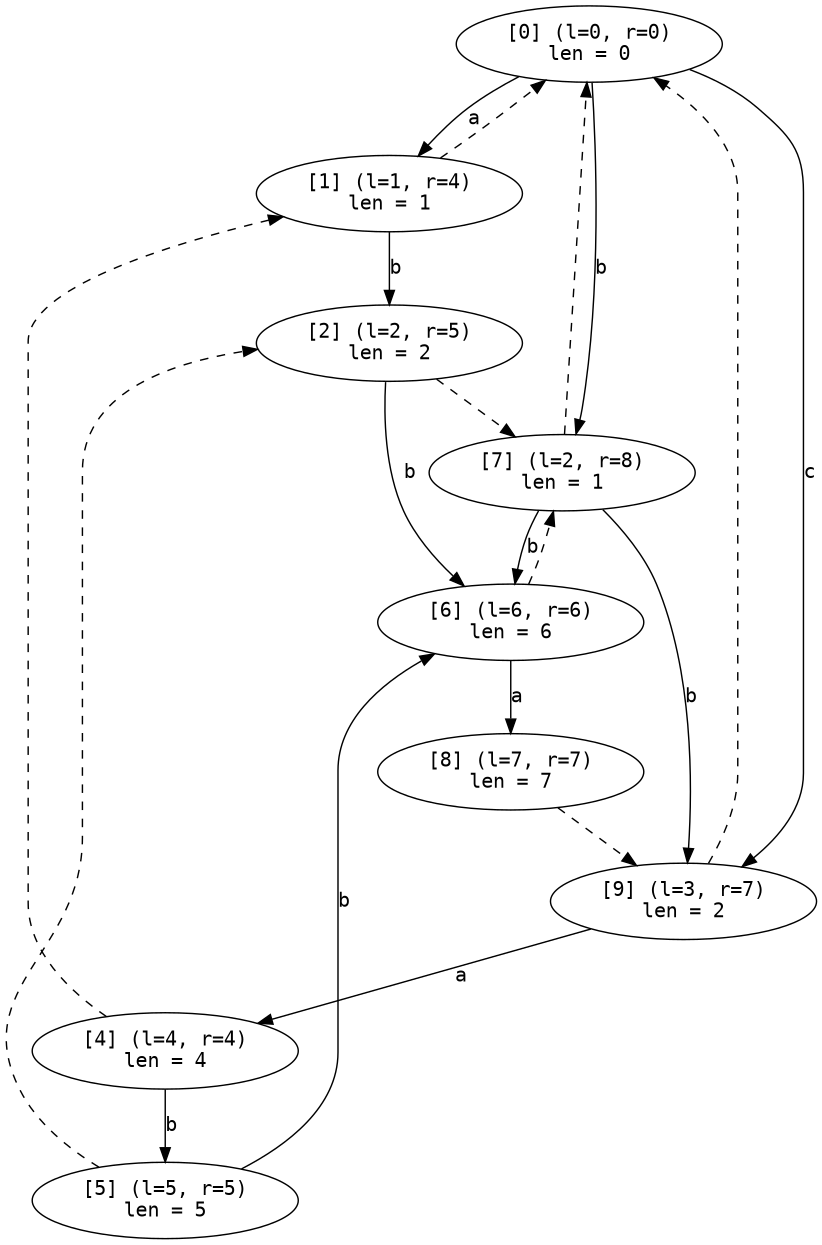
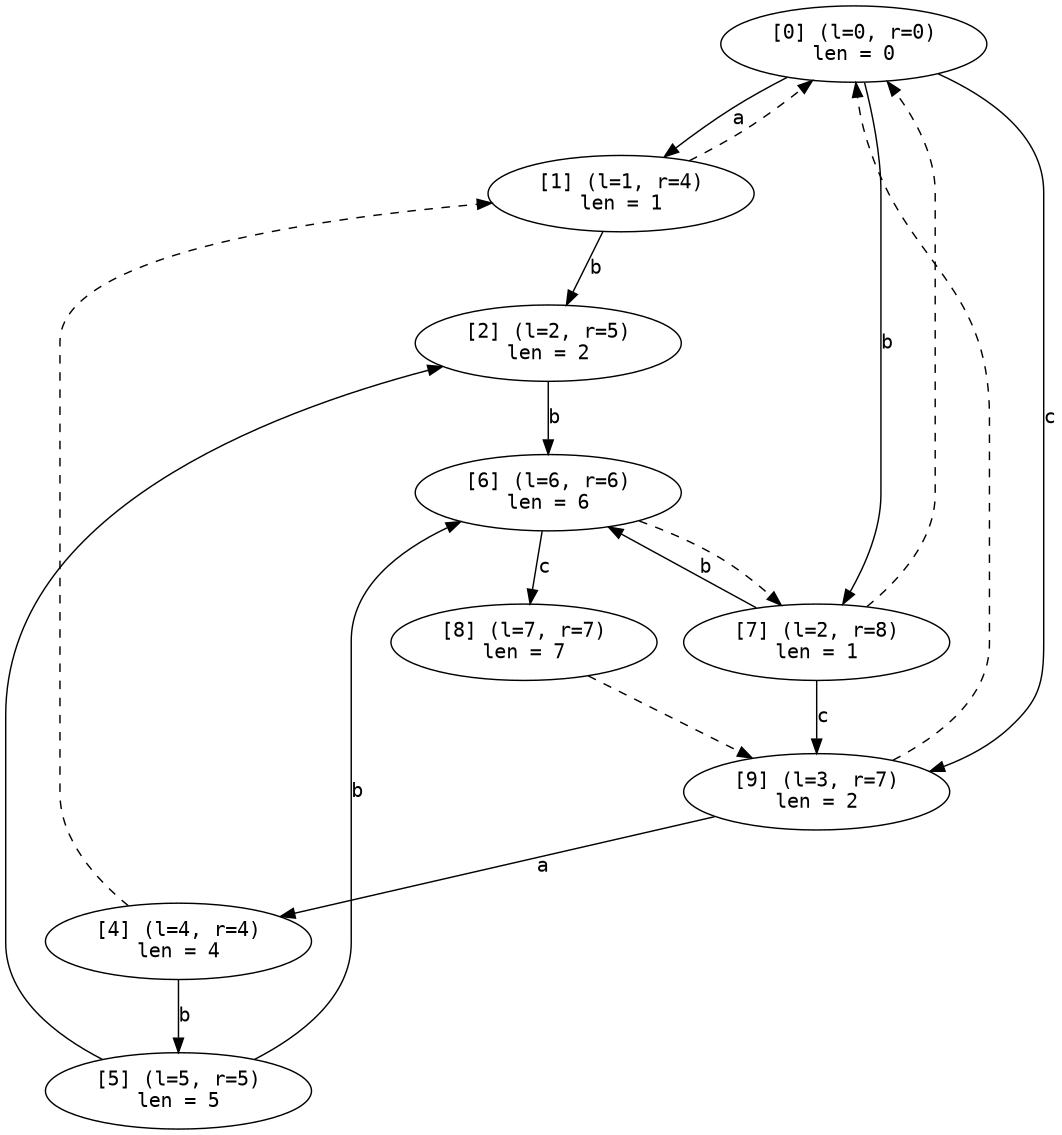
(470, 404) -> none
(517, 697) -> (545, 567)
(691, 697) -> (823, 717)
(82, 737) -> (29, 620)
